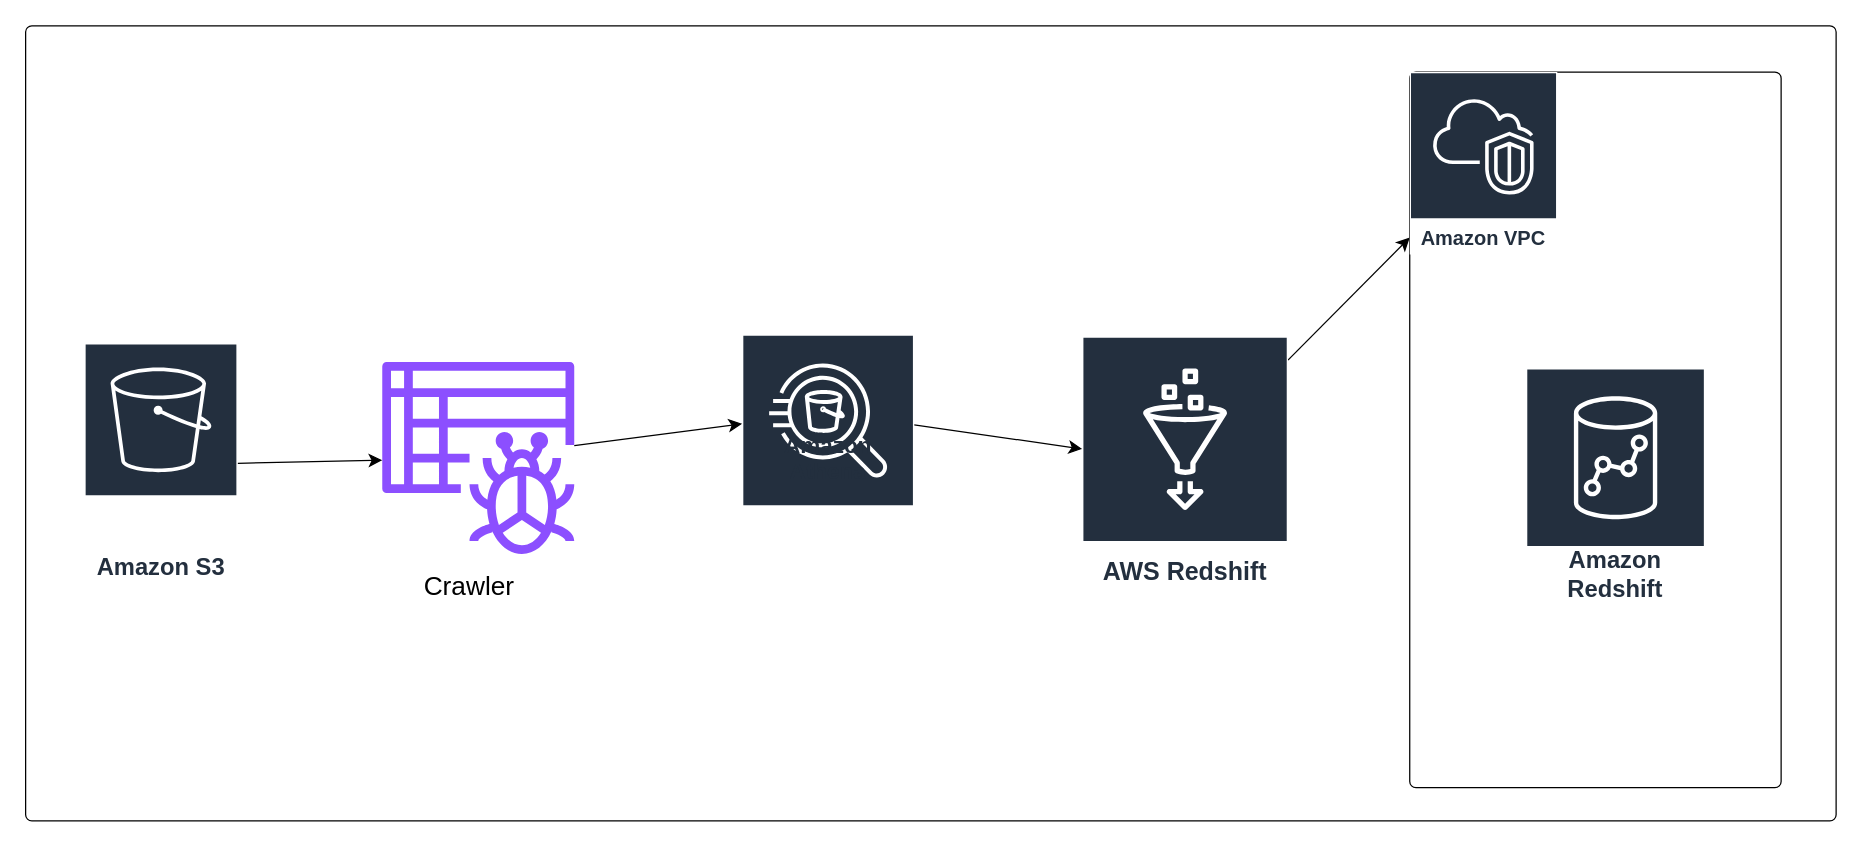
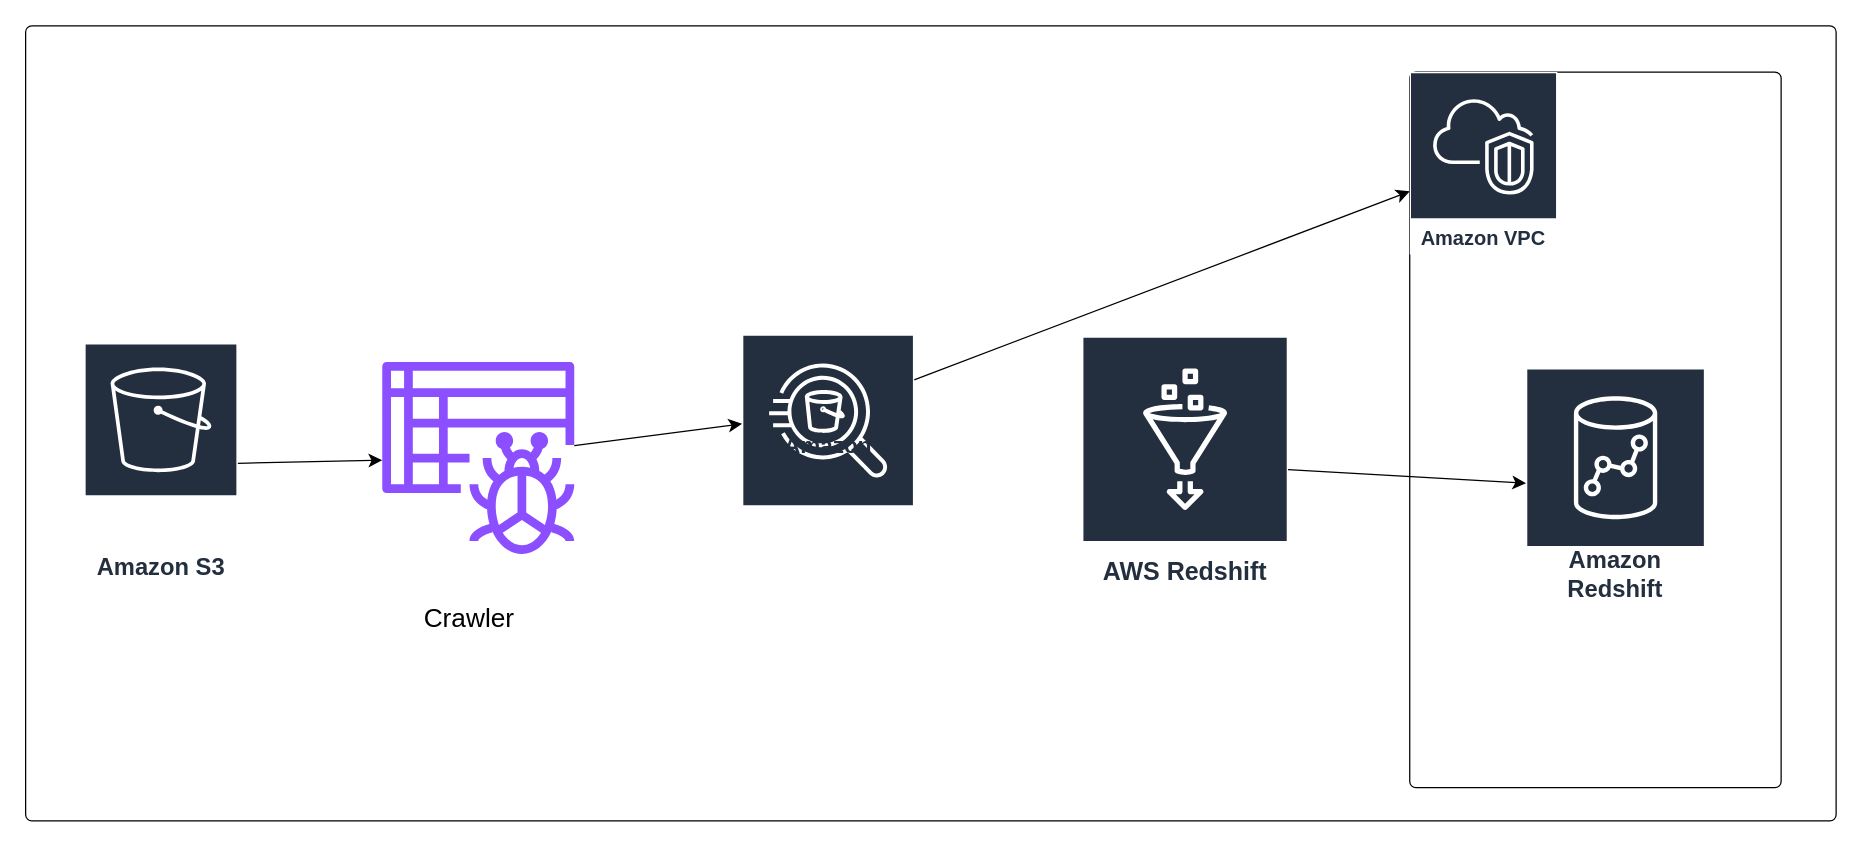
(1345, 302) -> (1402, 476)
(995, 436) -> (1158, 287)
(469, 586) -> (469, 617)
